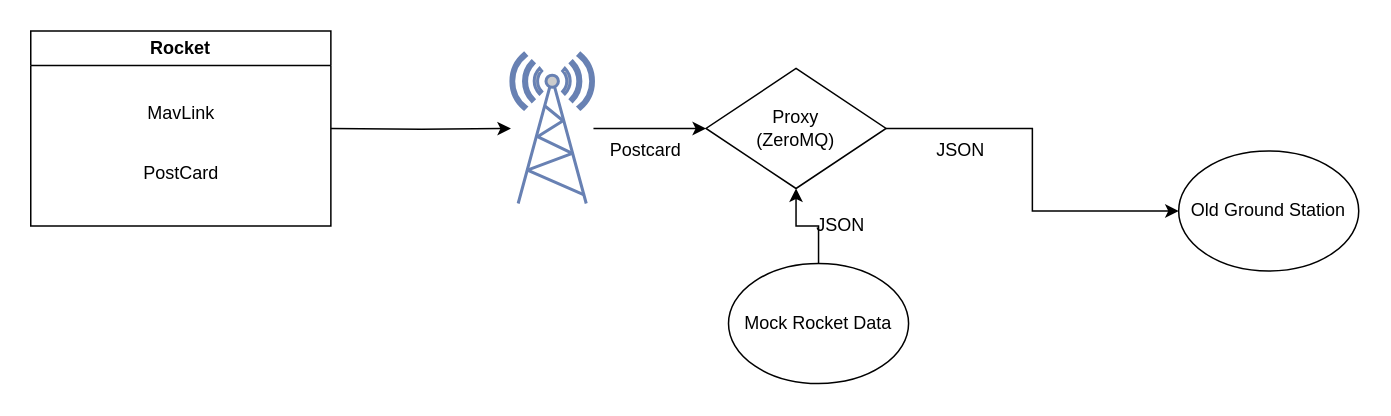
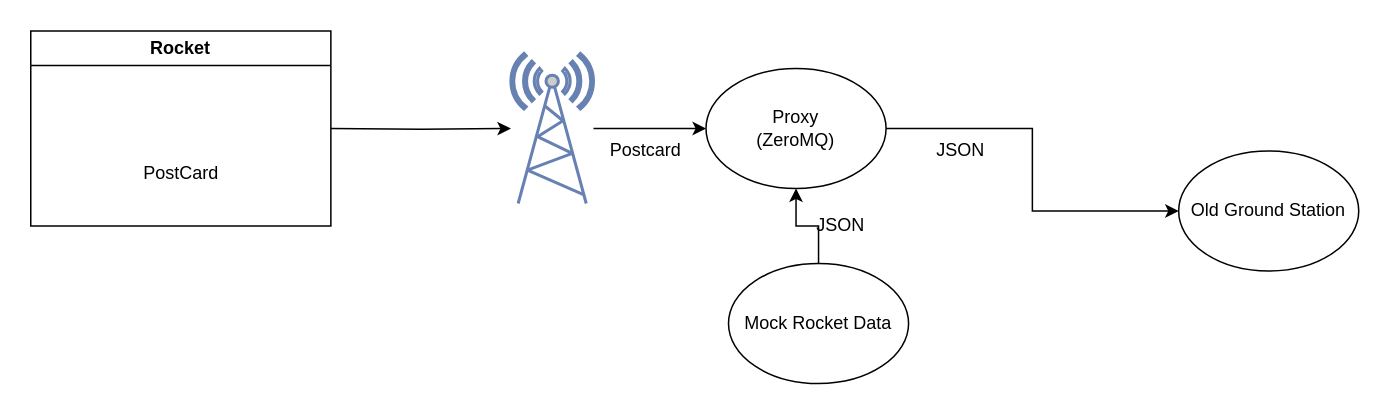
(181, 113) -> none
(796, 128) -> (796, 128)
